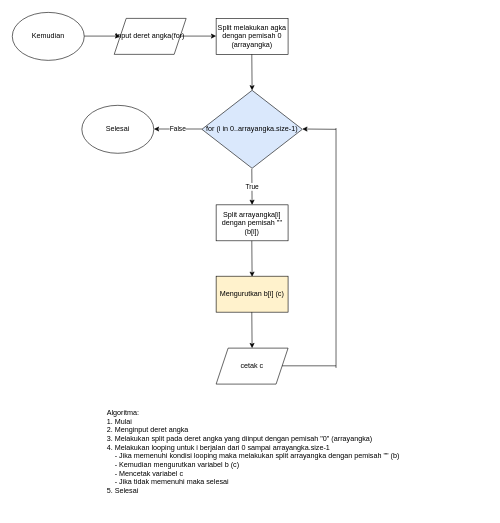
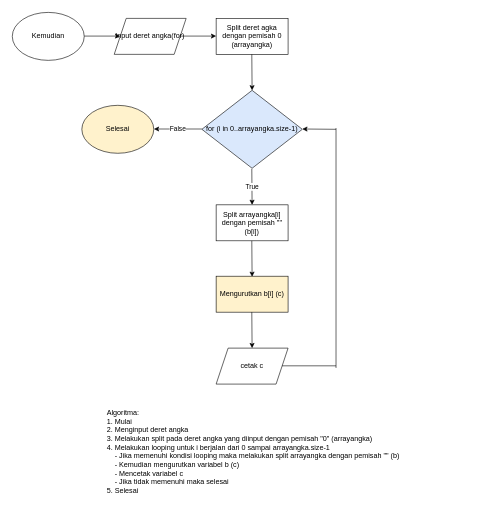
(252, 36) -> (252, 36)
(118, 129) -> (118, 129)
